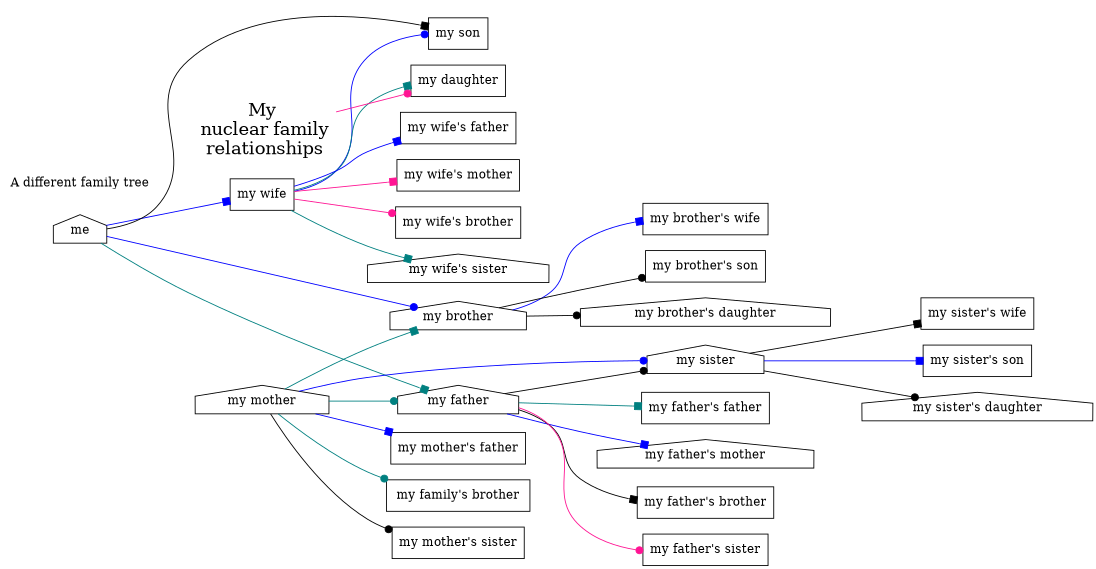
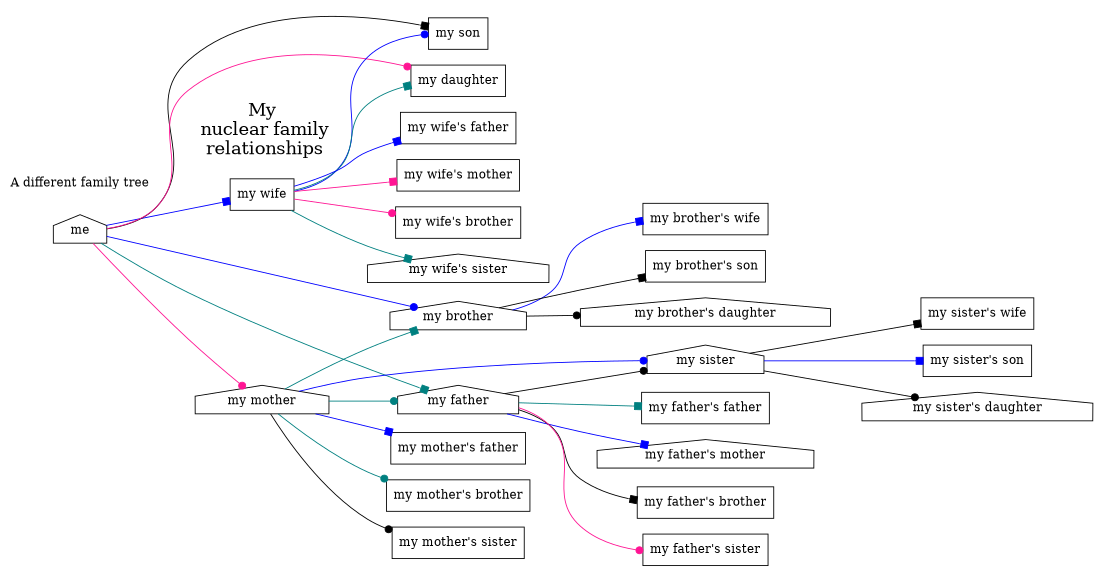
(358, 106) -> (206, 79)
(569, 292) -> (569, 292)
none -> (164, 316)
(458, 496) -> (458, 496)
